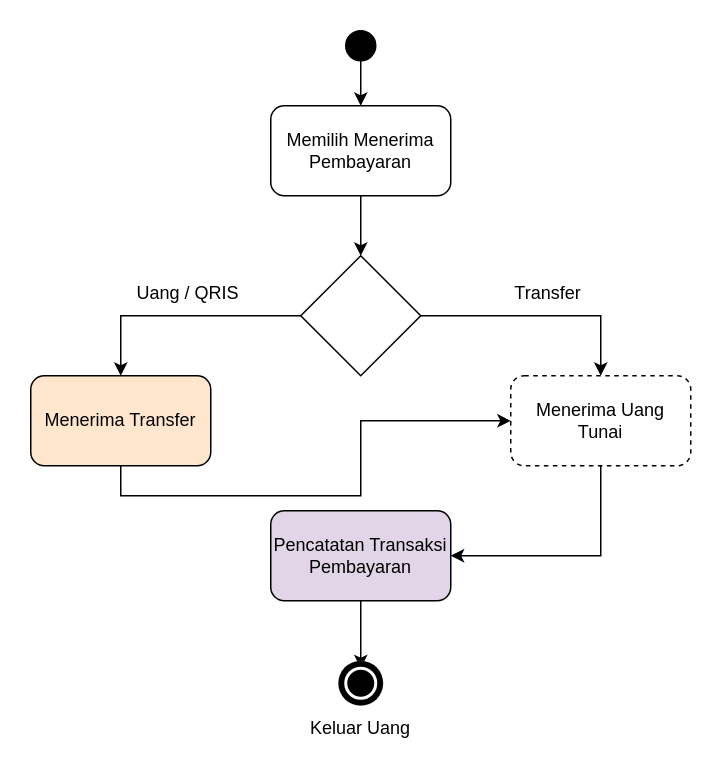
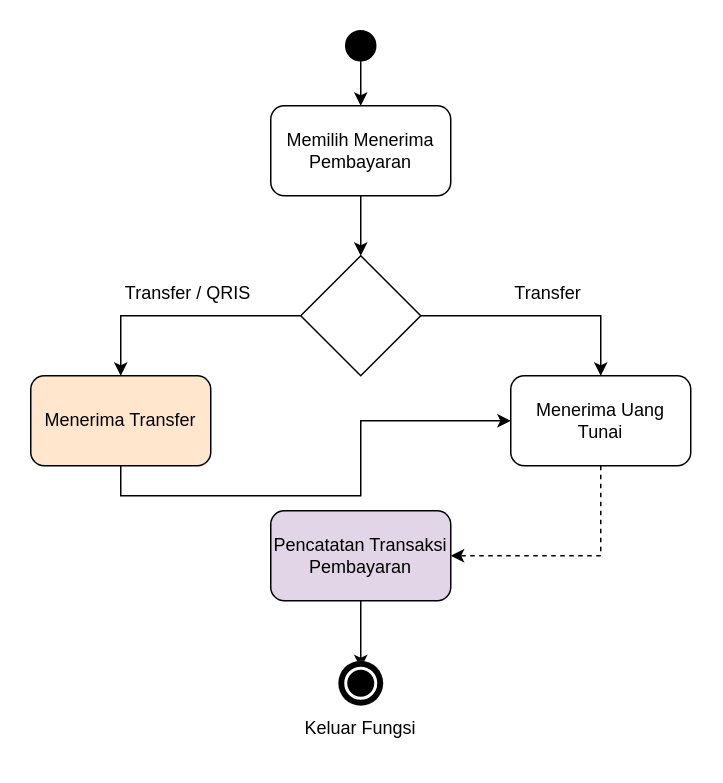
(188, 293) -> (188, 293)
(601, 421) -> (601, 421)
(578, 556) -> (578, 556)
(361, 728) -> (361, 728)
